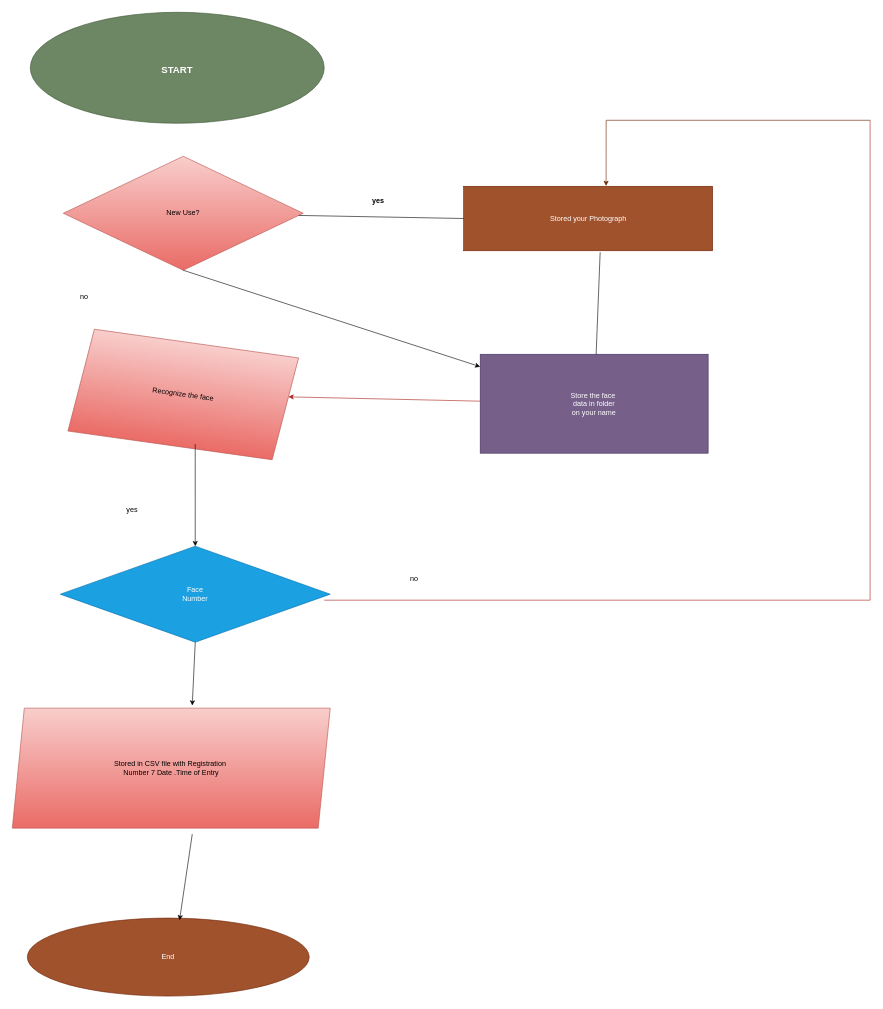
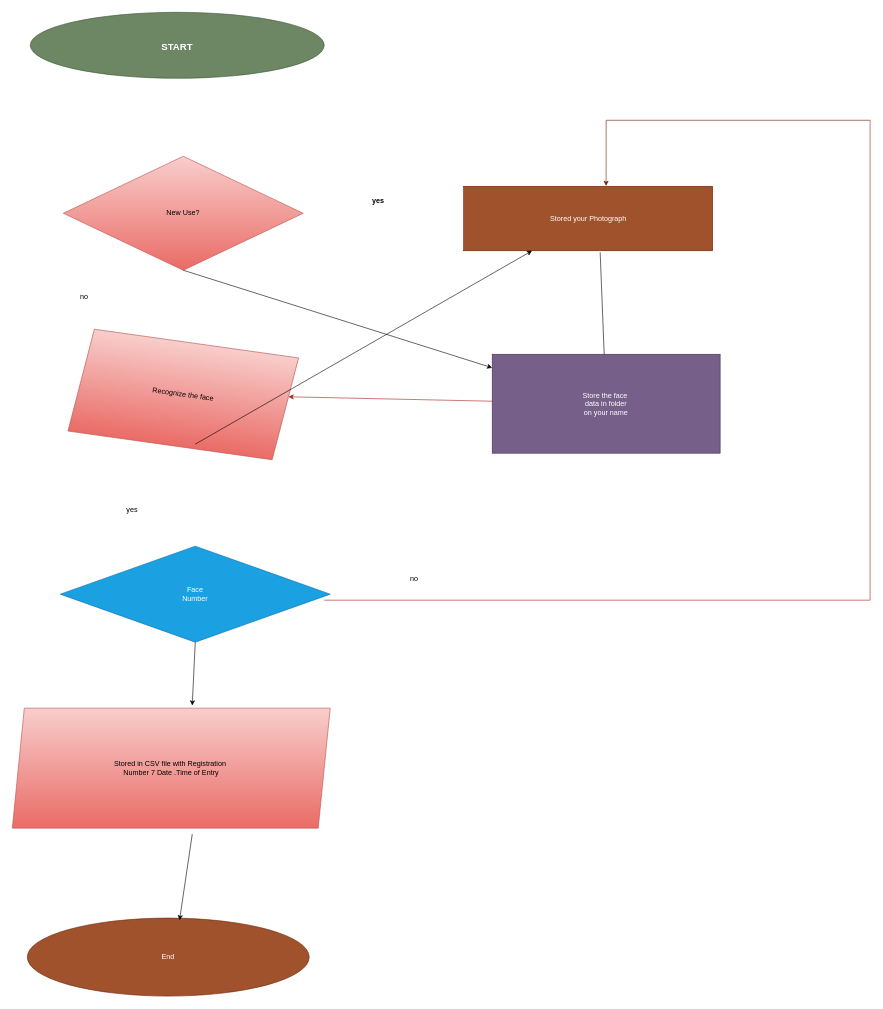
(177, 68) -> (177, 45)
(381, 217) -> none
(594, 404) -> (606, 404)
(195, 540) -> (362, 348)
